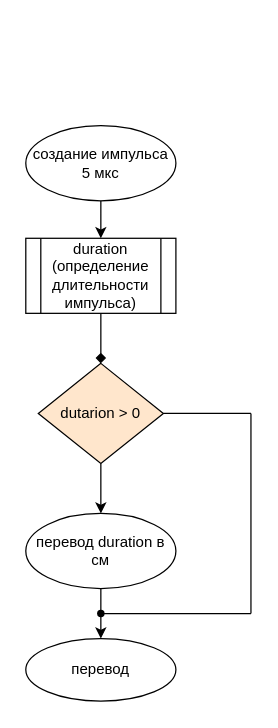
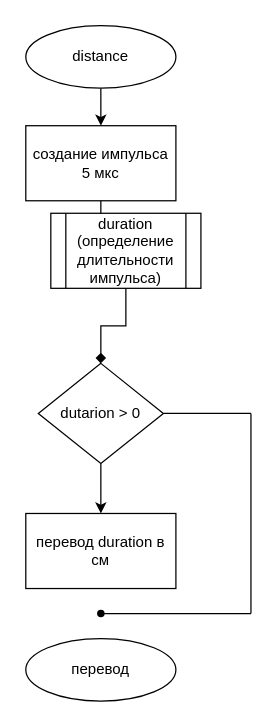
none -> (101, 57)
none -> (101, 111)
(101, 163) -> (101, 163)
(101, 276) -> (126, 251)
(101, 413) -> (101, 413)
(101, 551) -> (101, 551)
(101, 609) -> none
